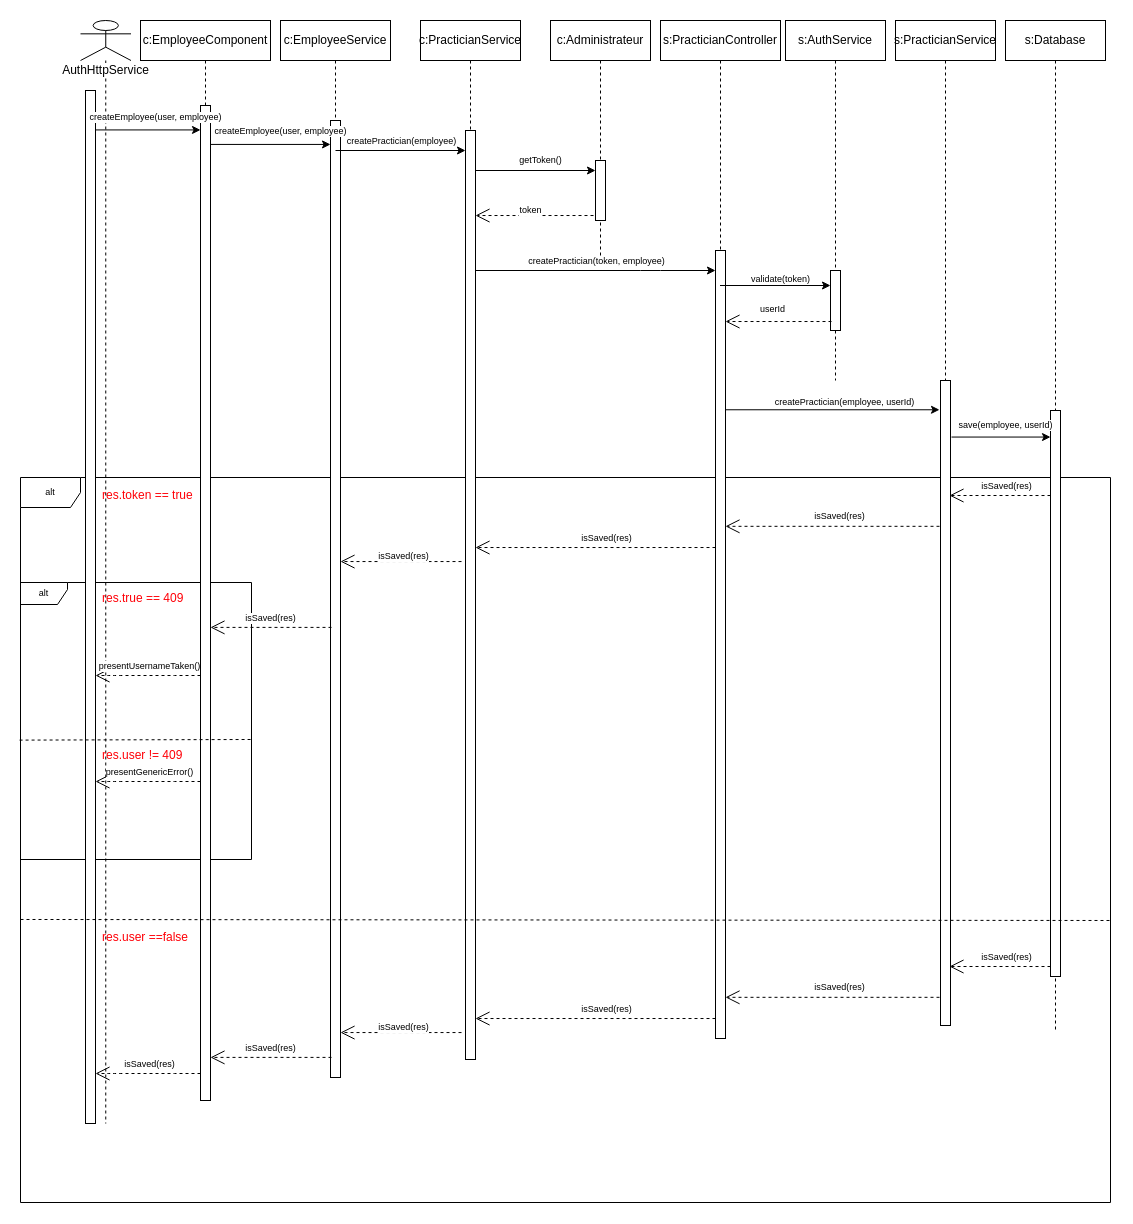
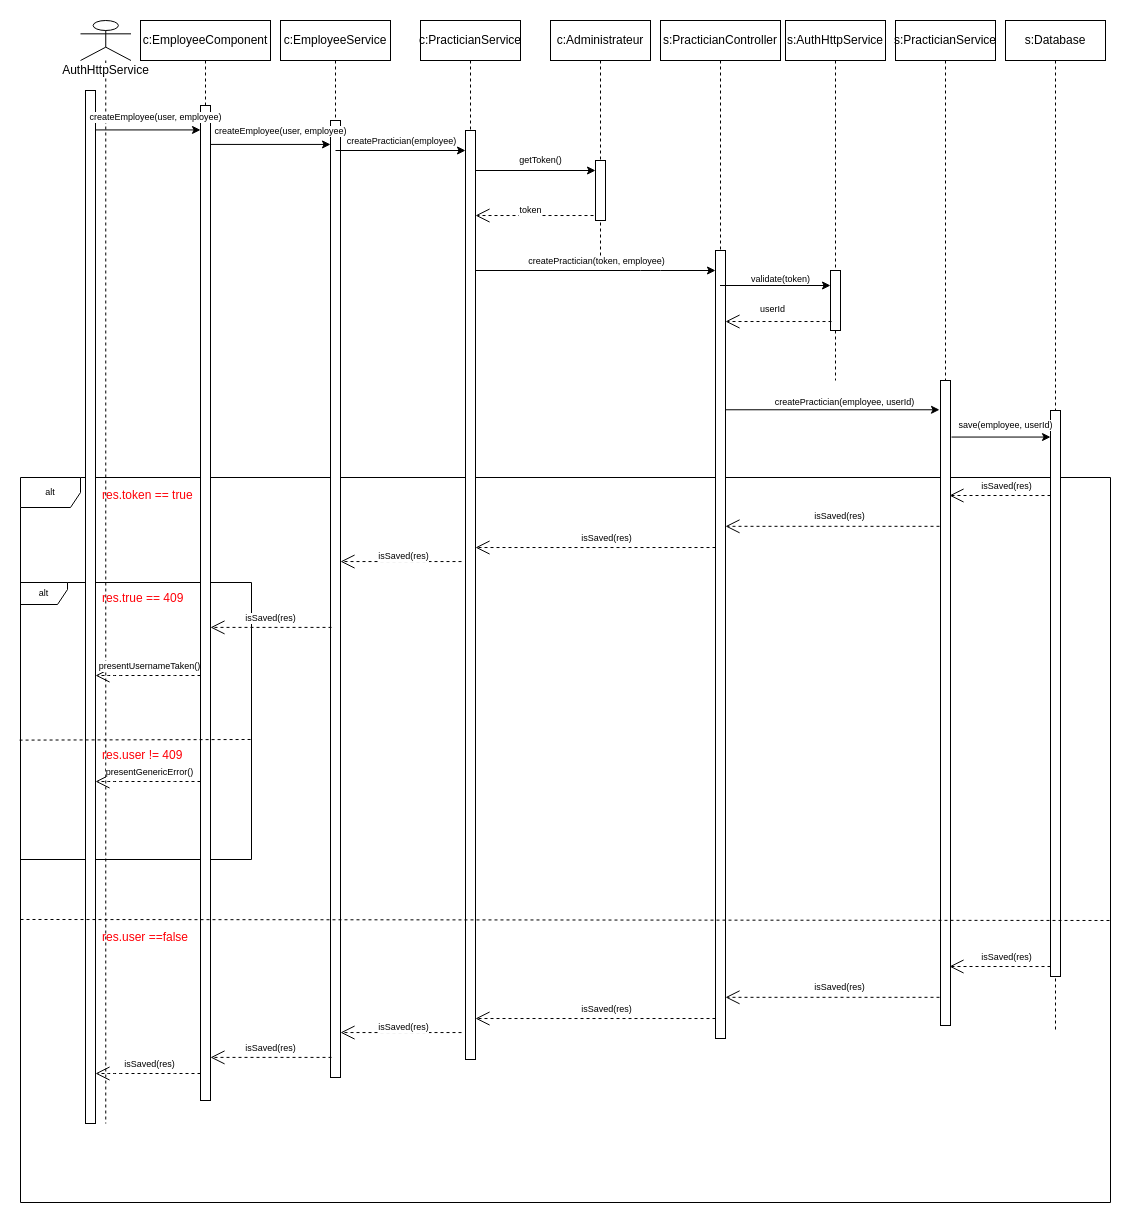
(836, 41) -> (836, 41)
